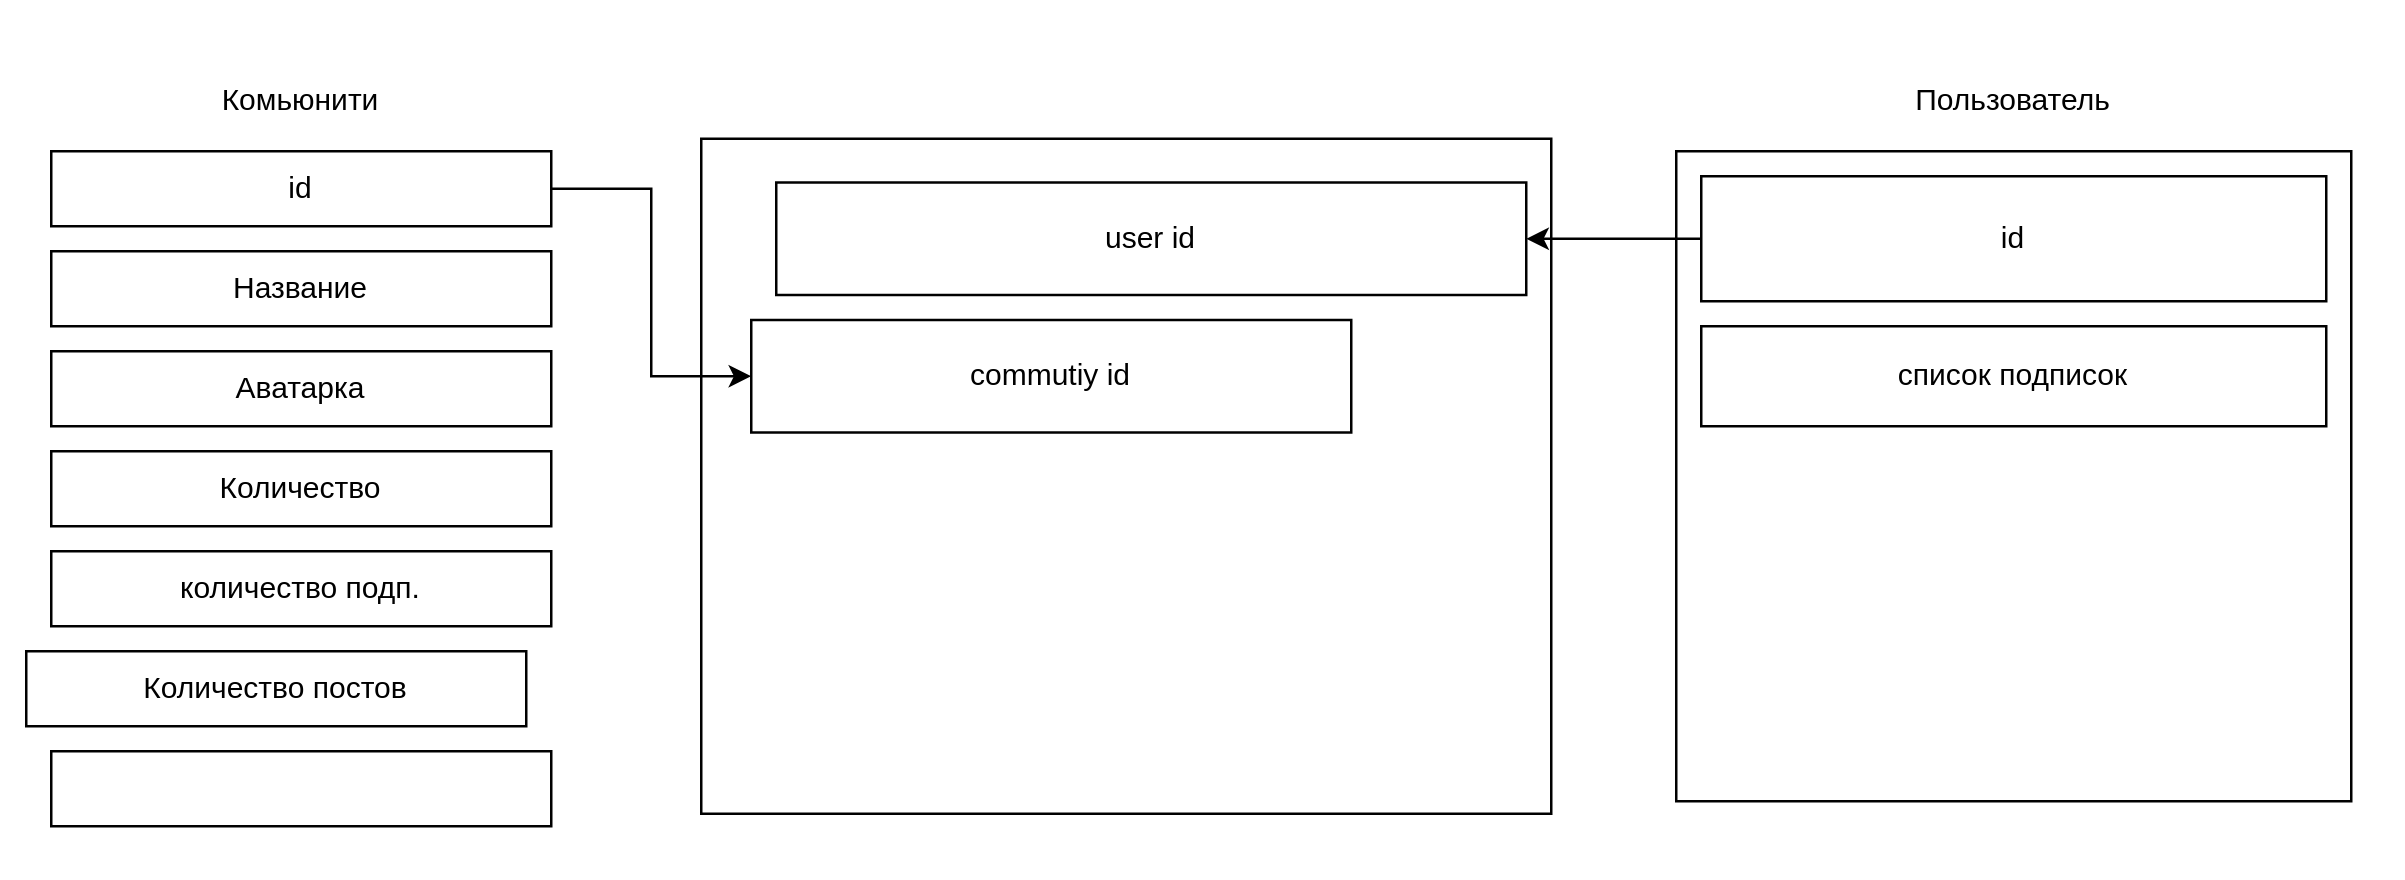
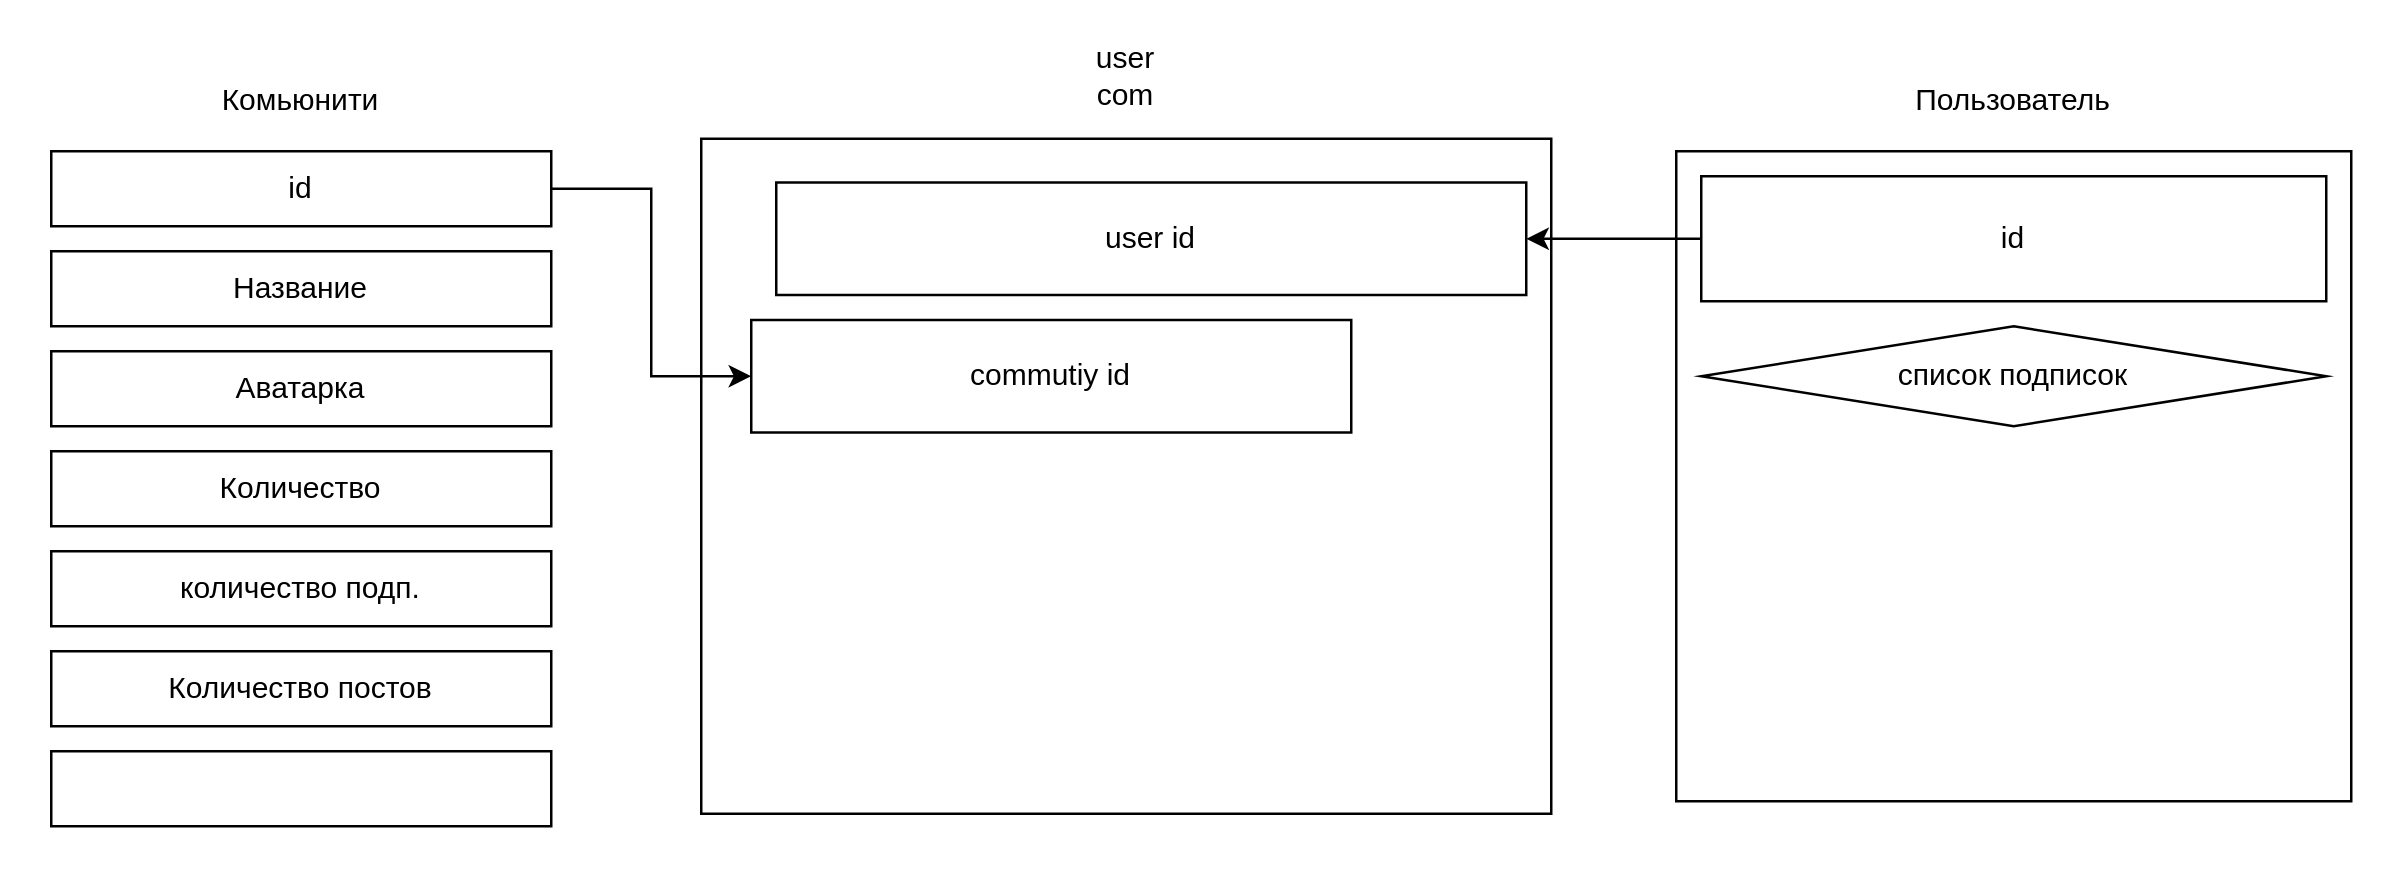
none -> (1126, 76)
(2014, 376) -> (2014, 376)
(276, 689) -> (301, 689)
